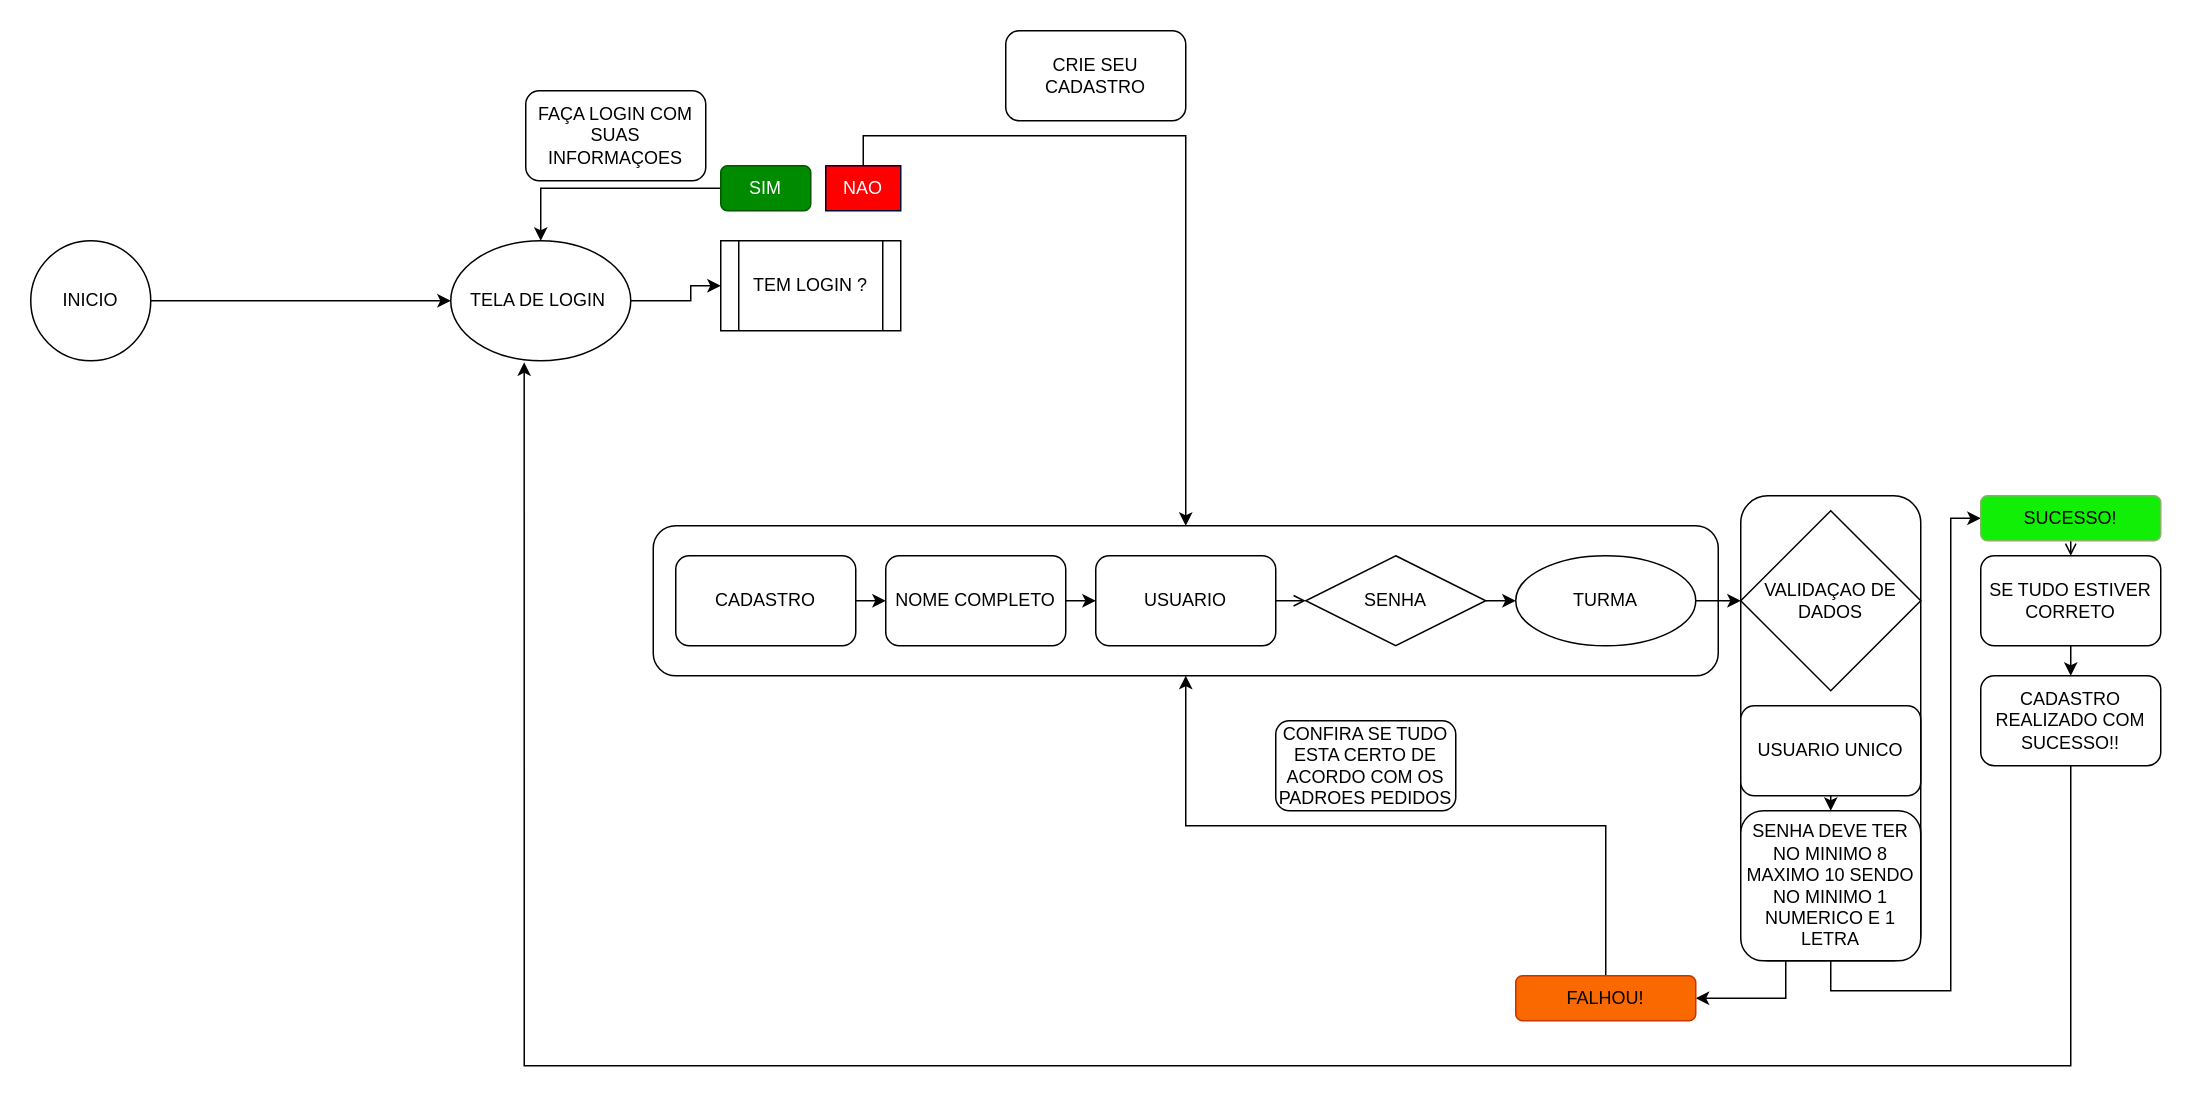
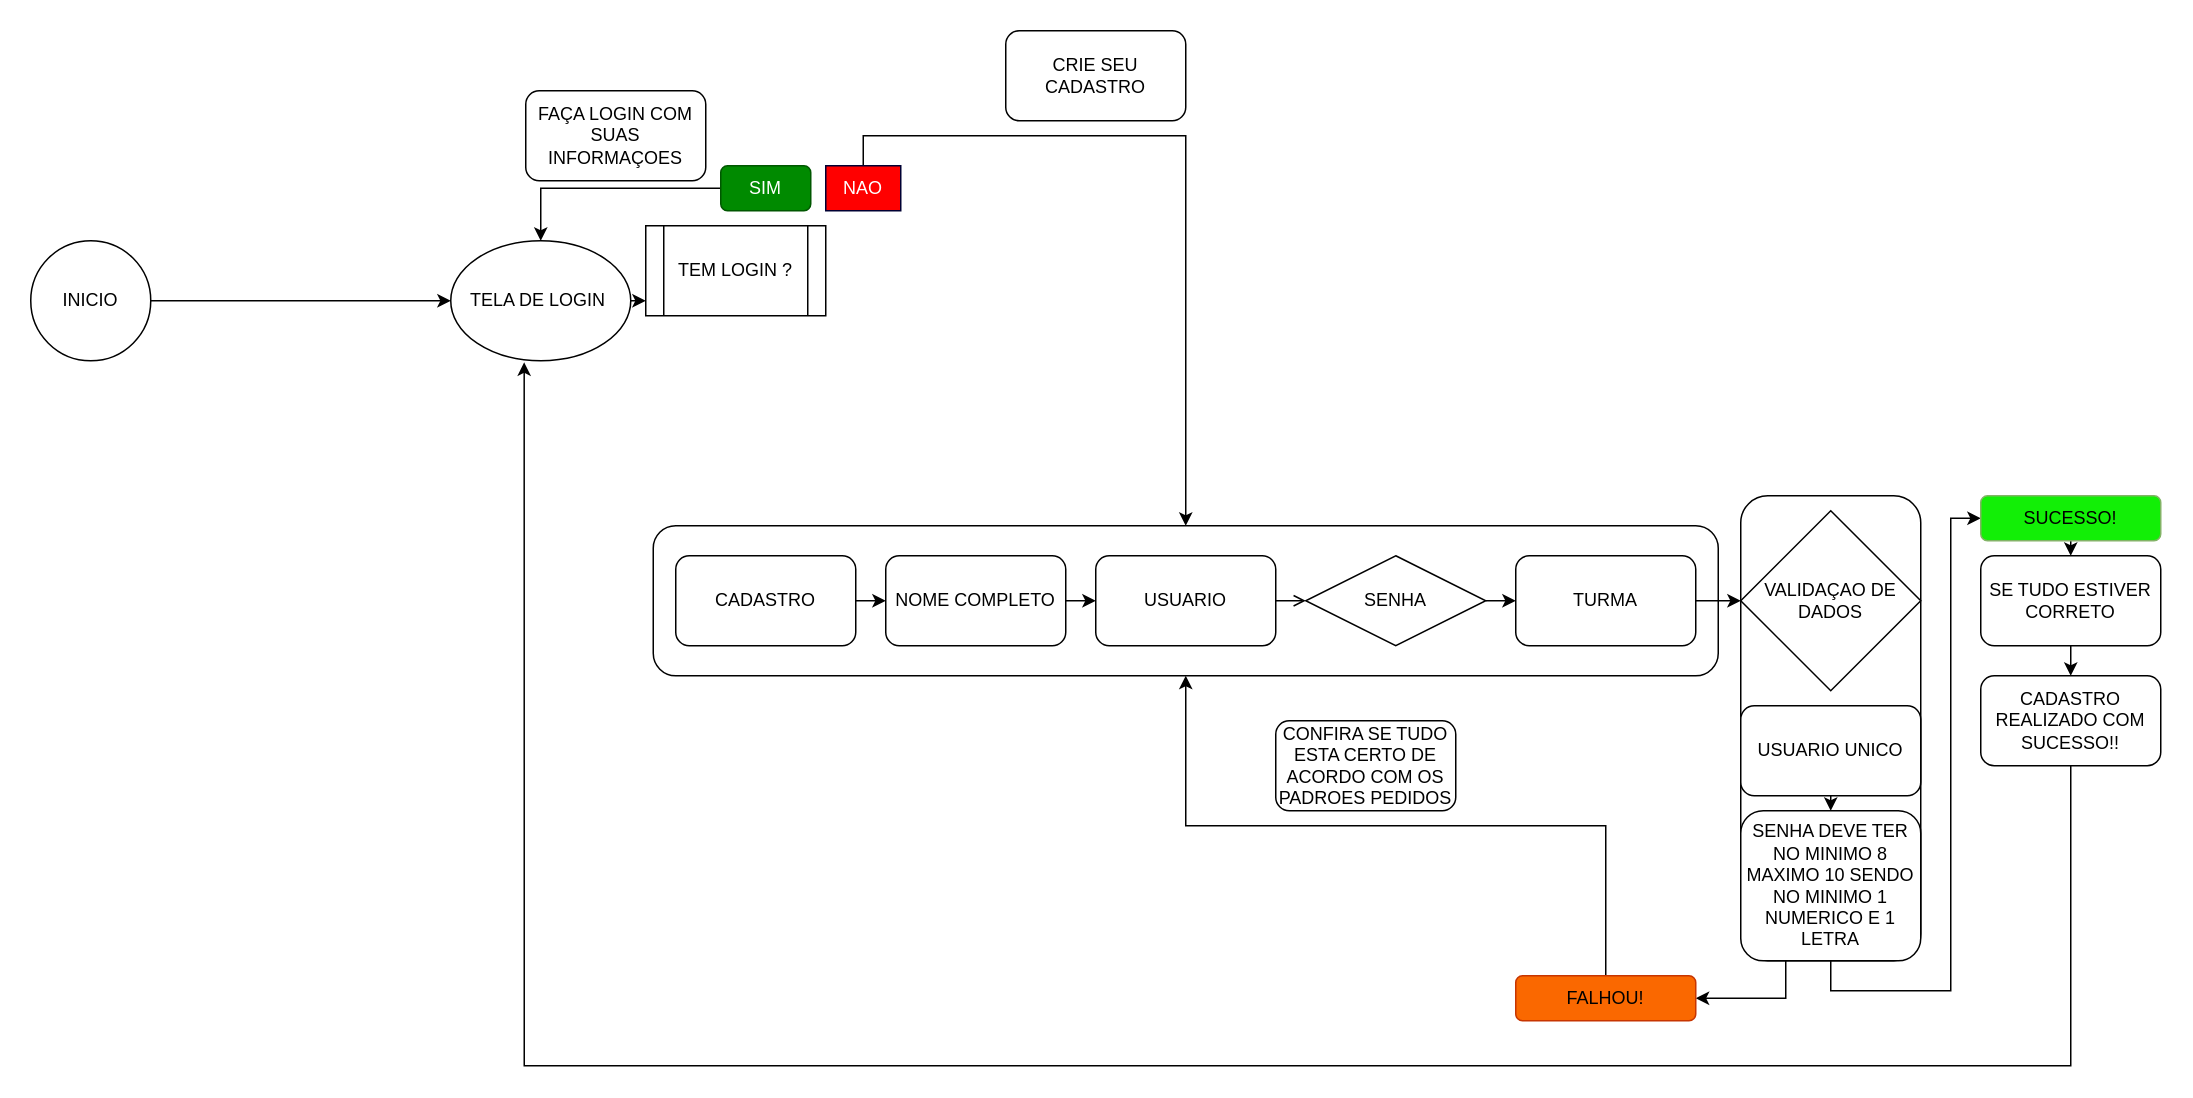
(811, 286) -> (736, 271)
(2071, 546) -> (2071, 544)
(1606, 601) -> (1606, 601)
